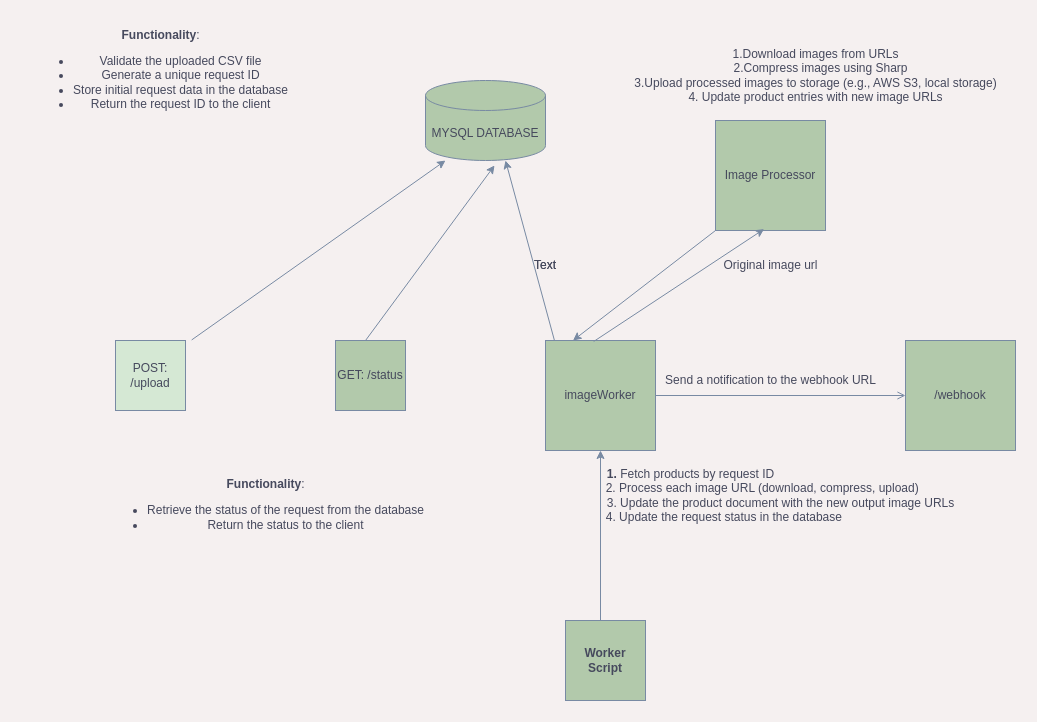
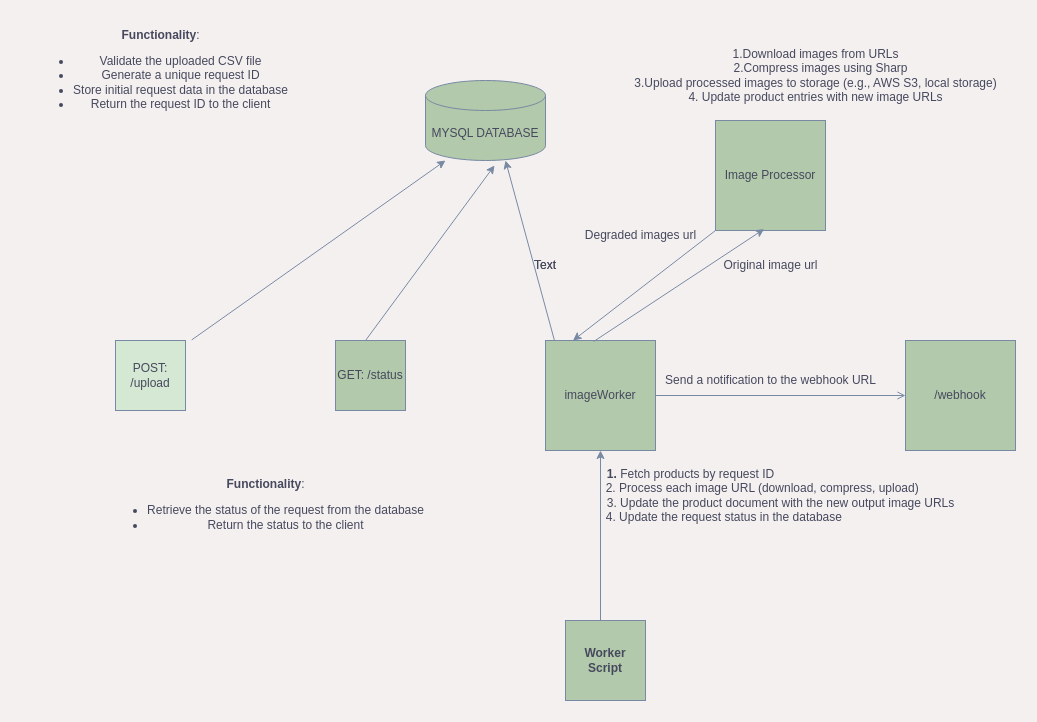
none -> (641, 236)
